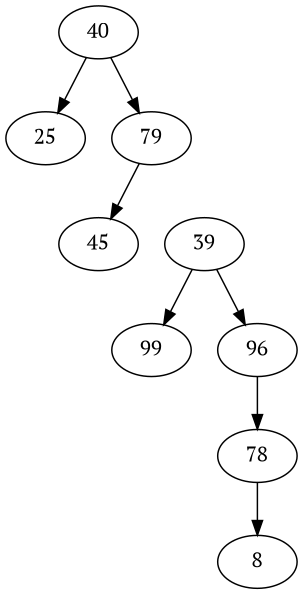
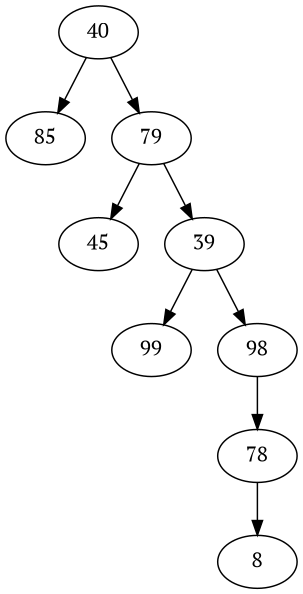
(46, 138) -> (46, 138)
none -> (175, 185)
(257, 350) -> (257, 350)
